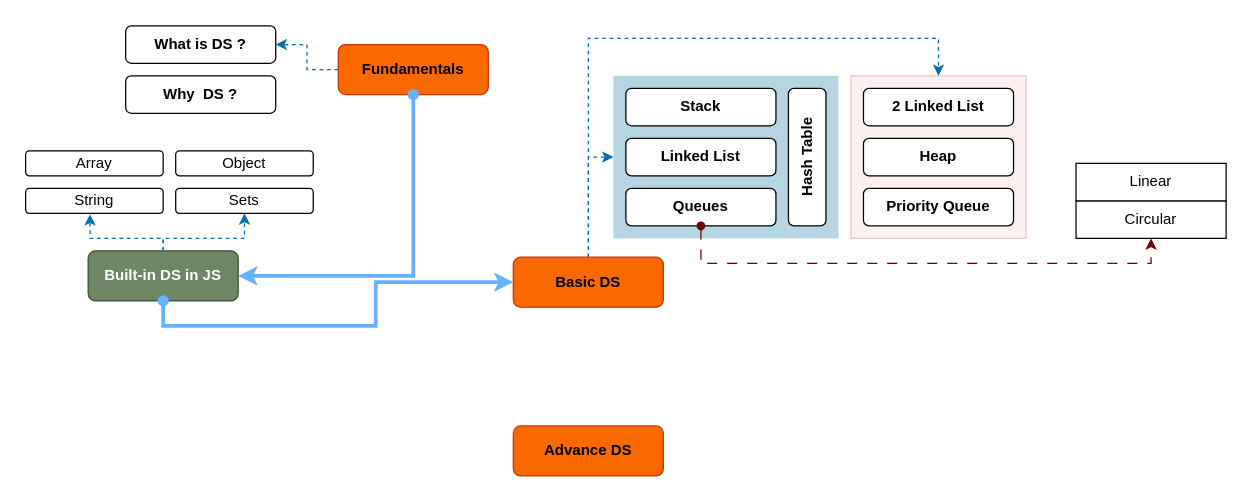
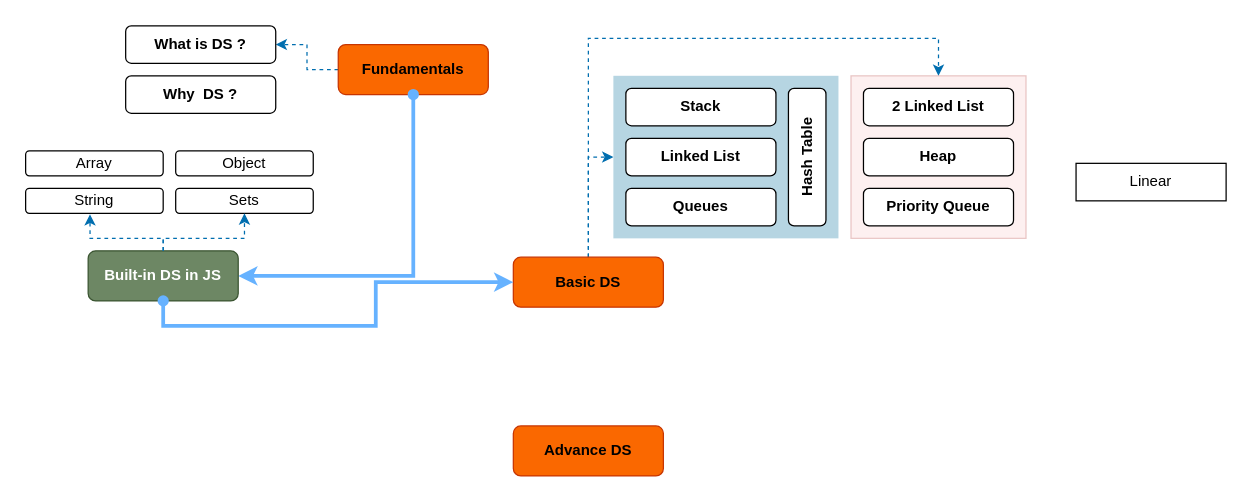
(1151, 219) -> none
(927, 263) -> none
